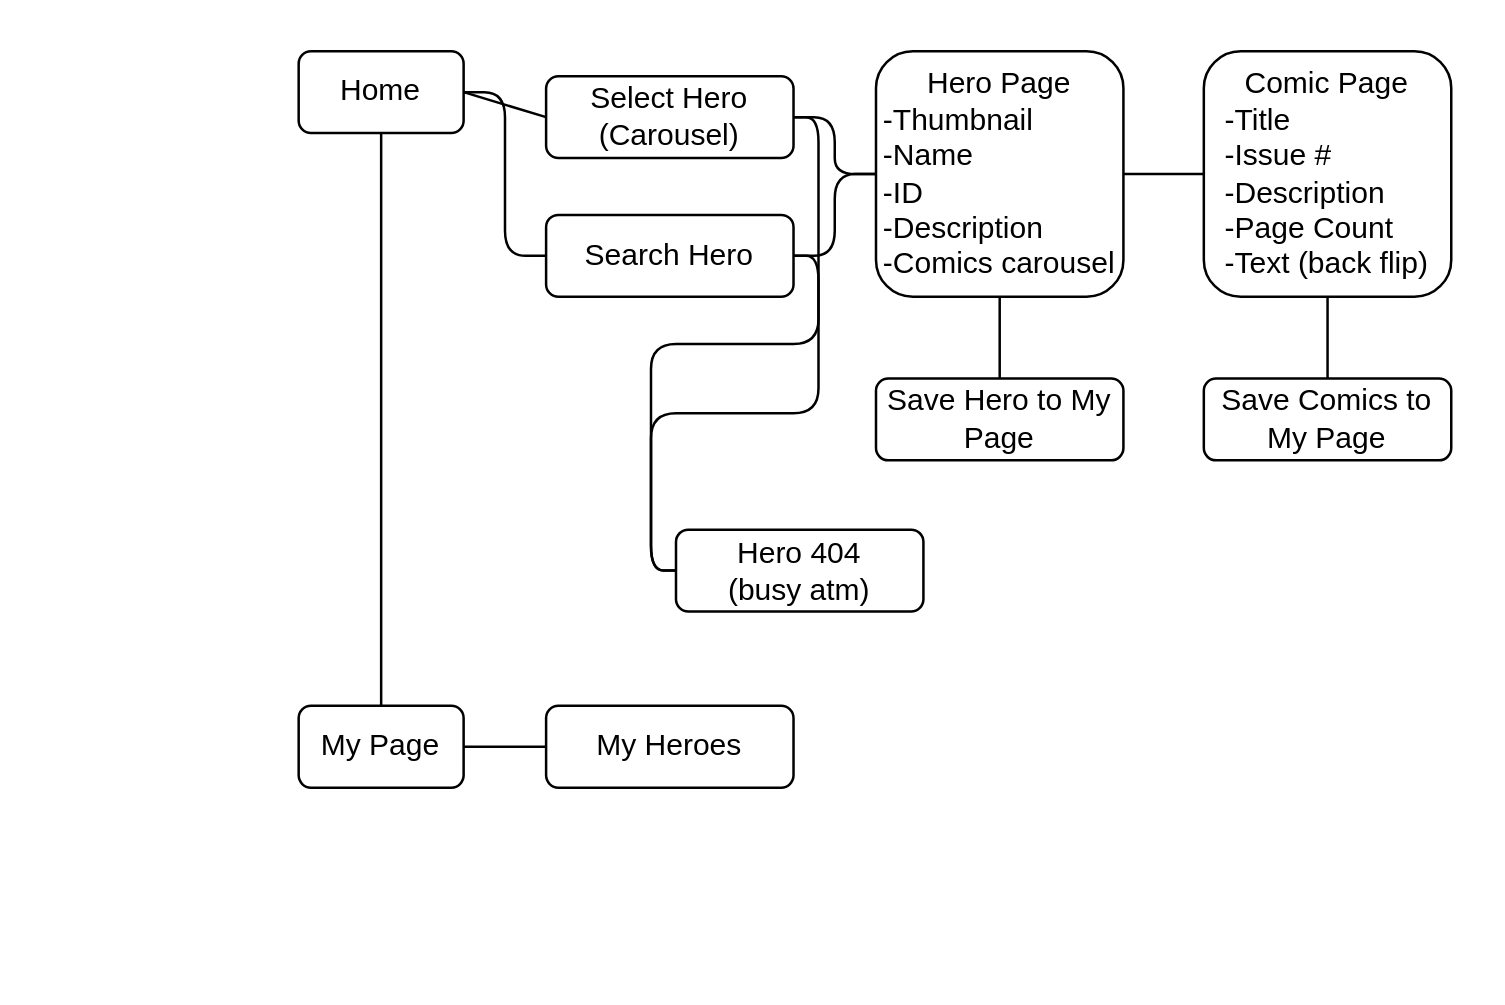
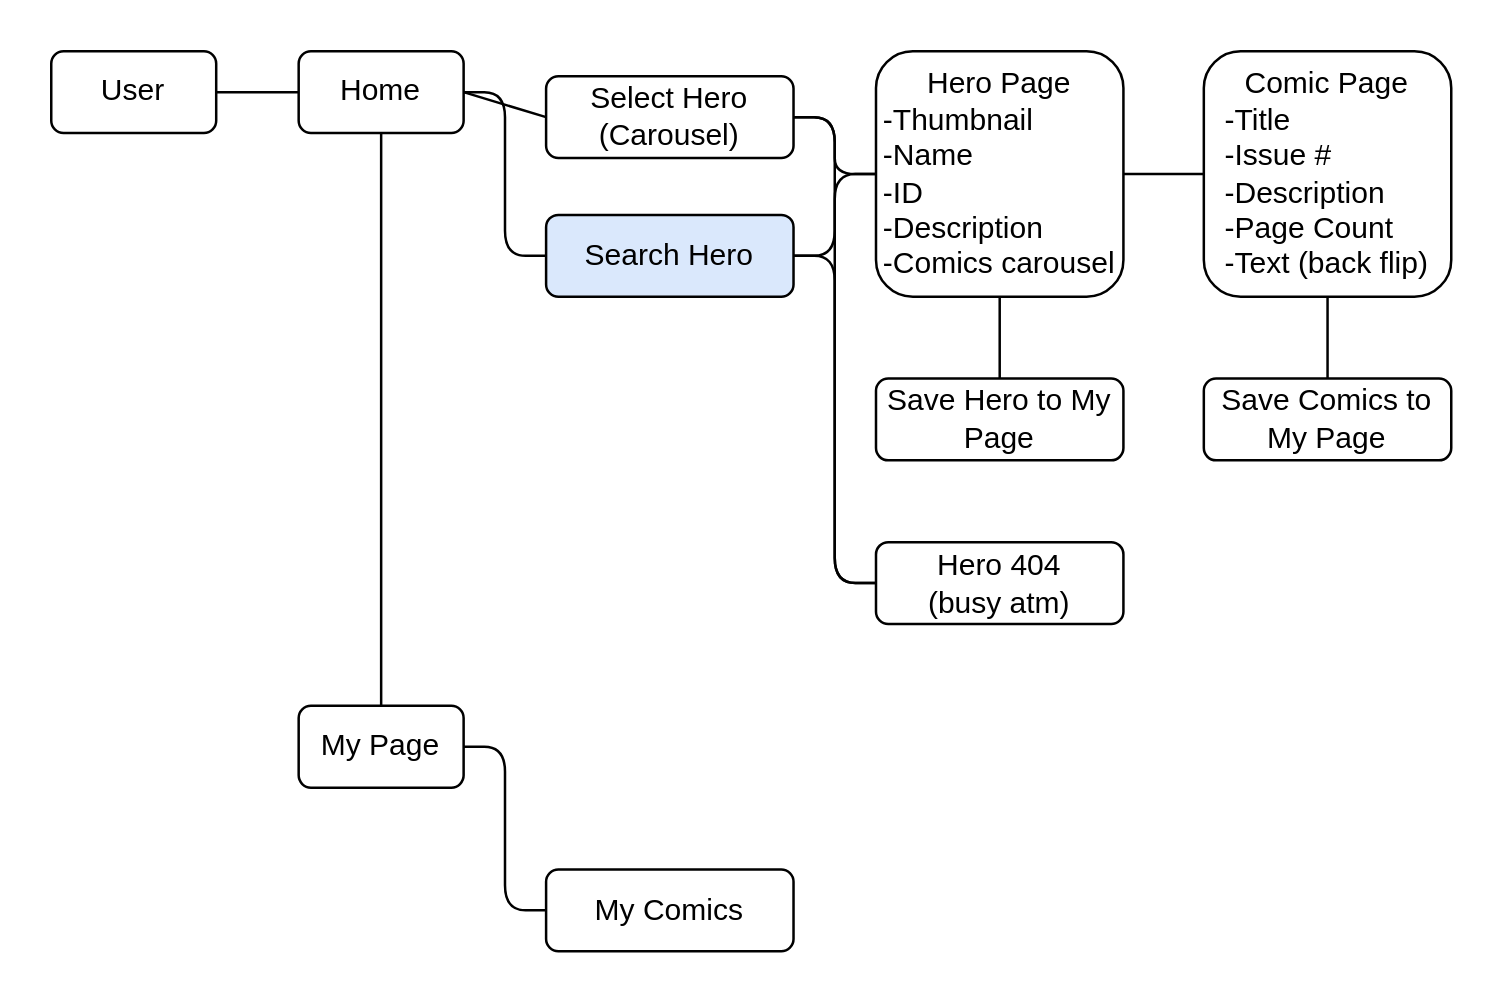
none -> (134, 92)
none -> (256, 92)
(670, 256) -> (670, 256)
(800, 571) -> (1000, 583)
(523, 747) -> none
(670, 747) -> none
none -> (505, 844)
none -> (670, 910)
